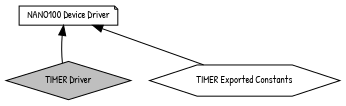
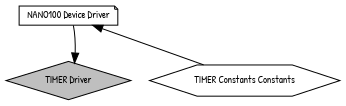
(62, 49) -> (75, 39)
(245, 81) -> (245, 81)
